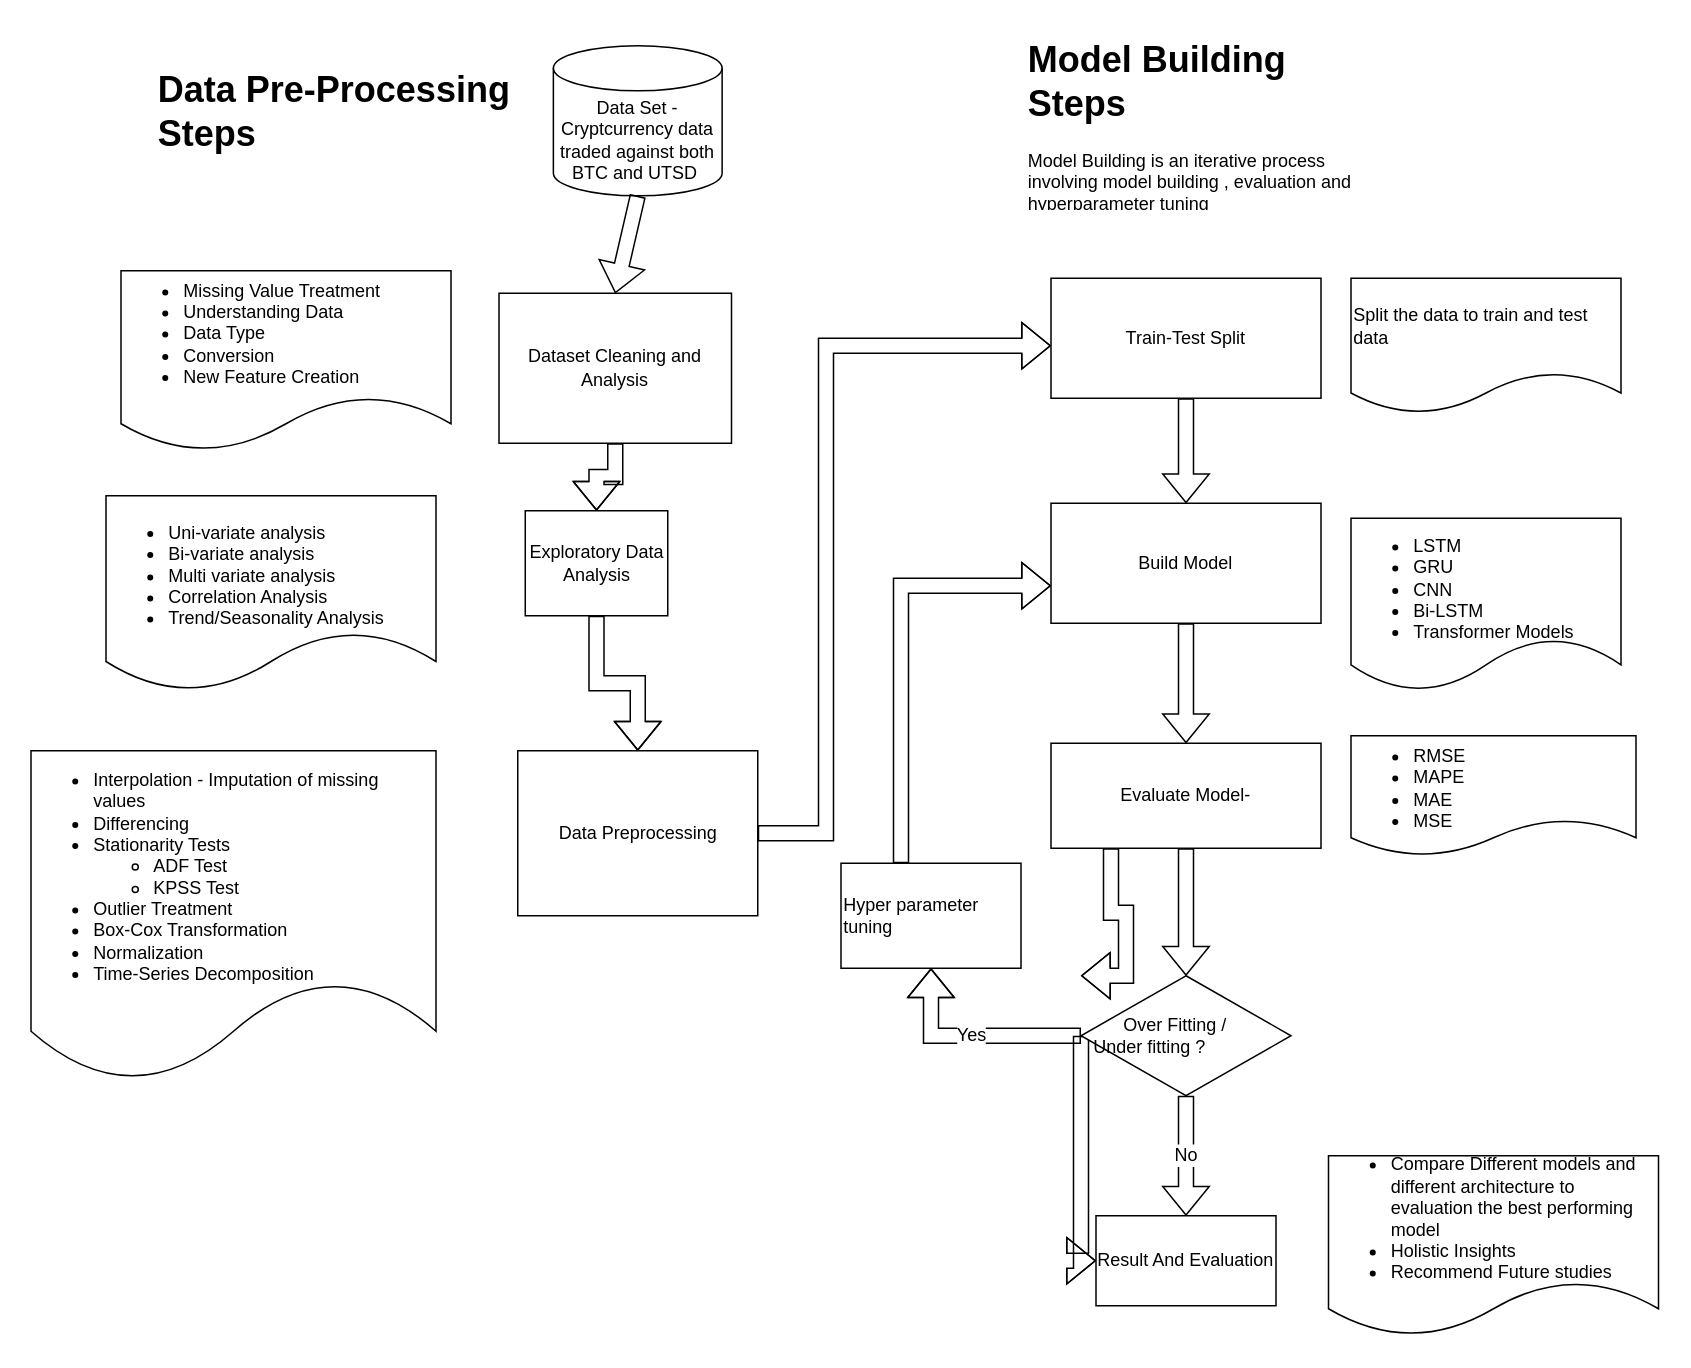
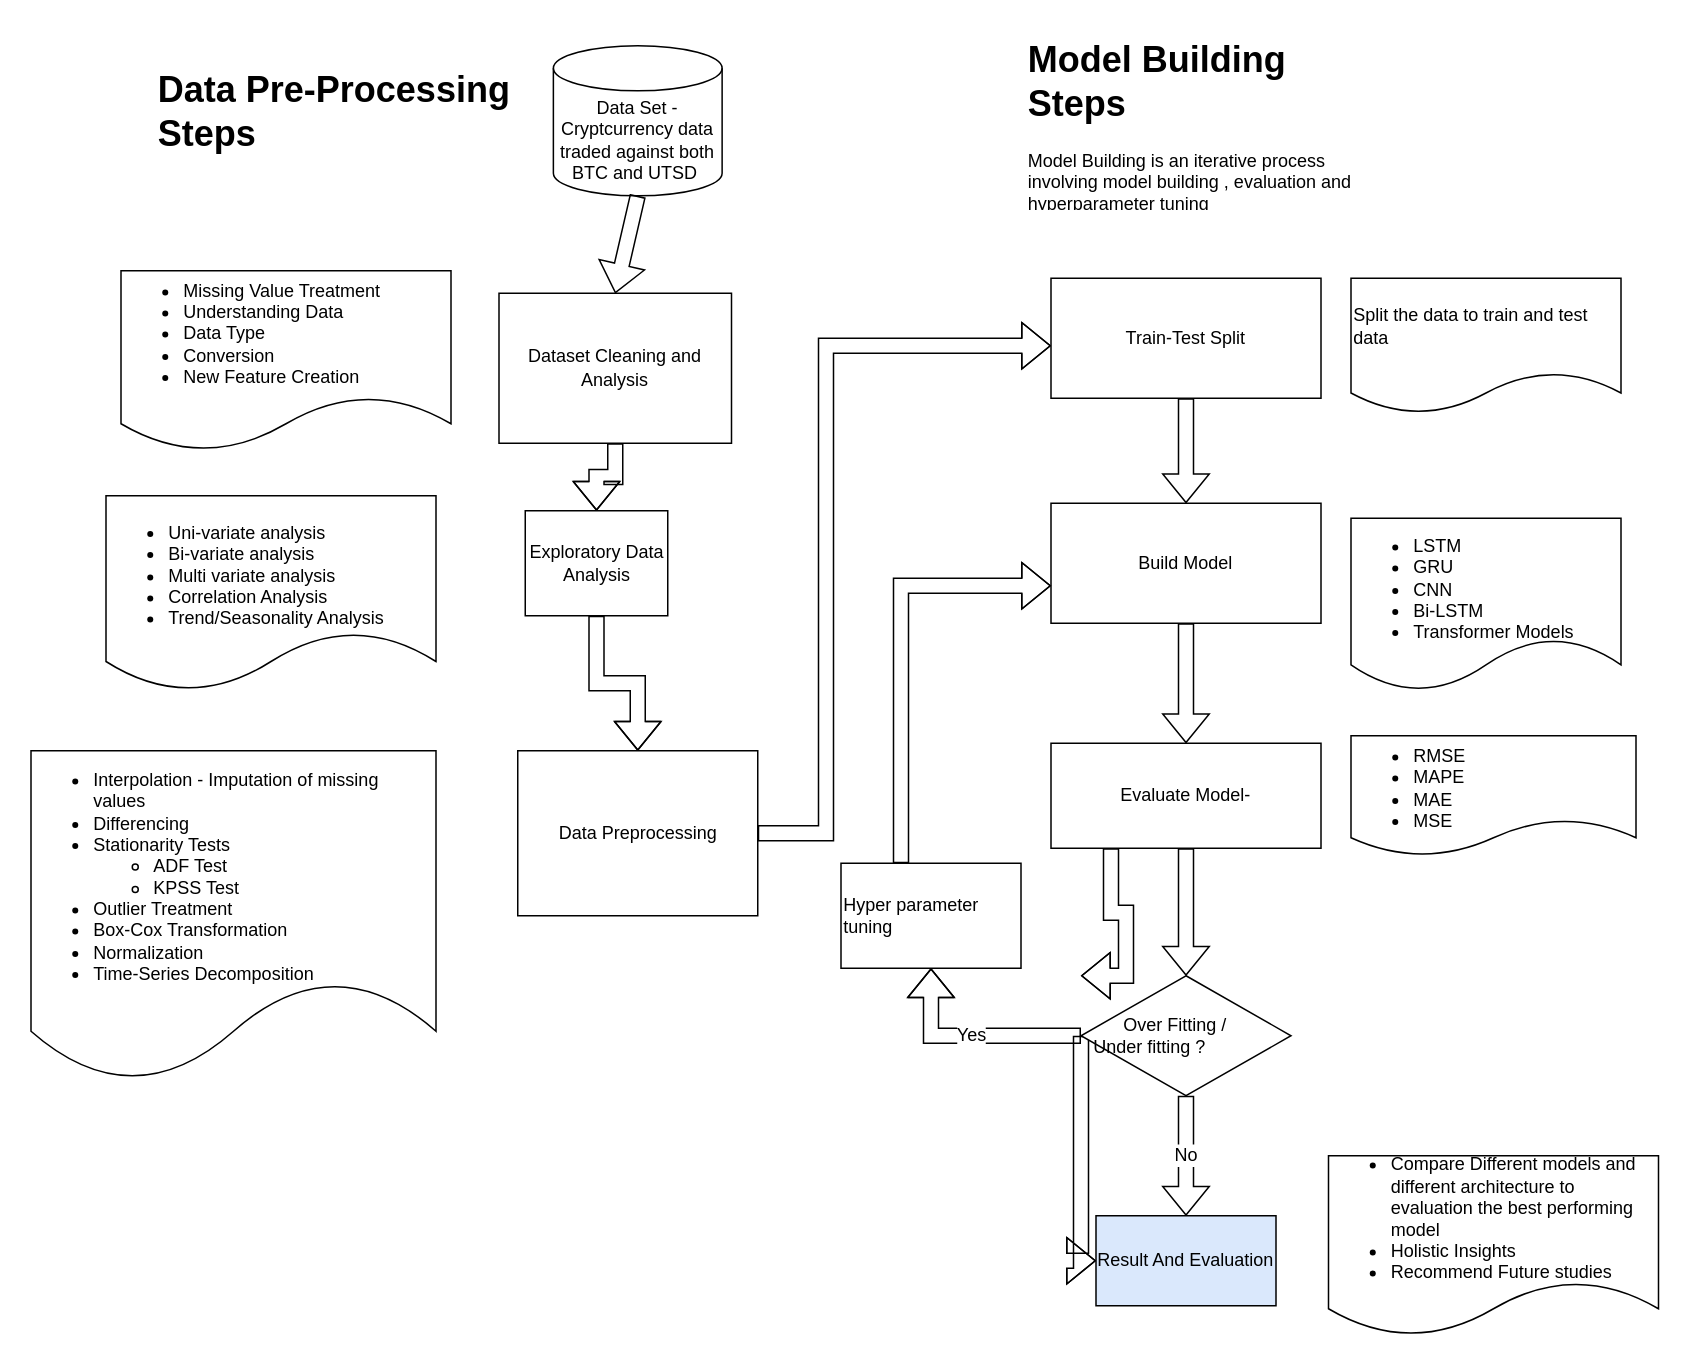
(1186, 1261) -> (1186, 1261)
